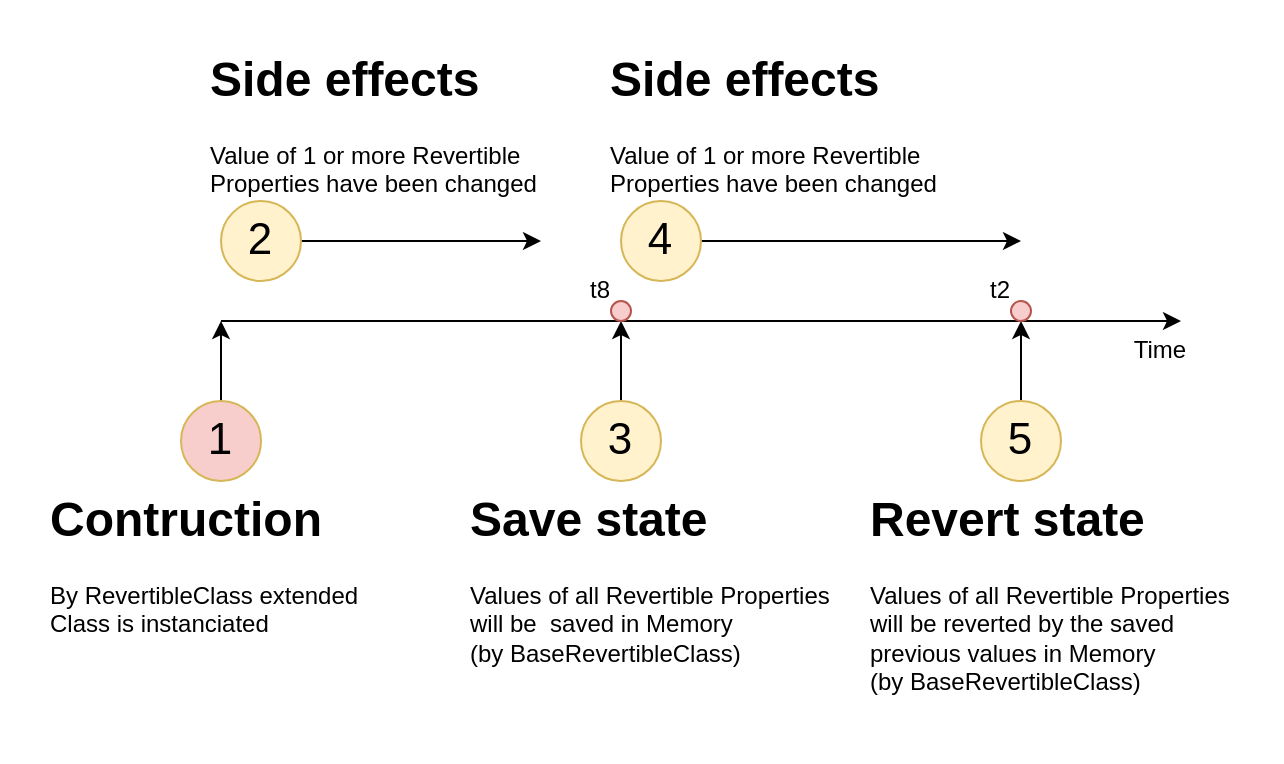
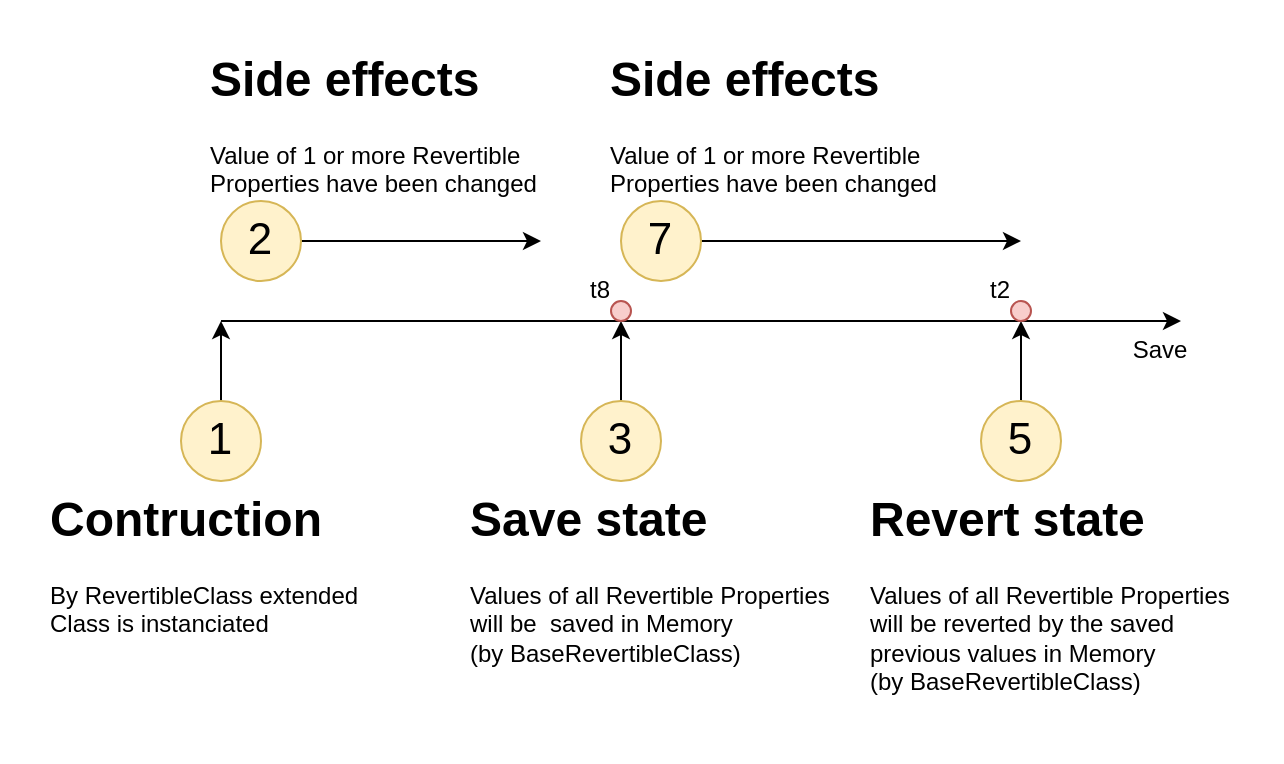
(661, 241) -> (661, 241)
(1161, 351) -> (1161, 351)
(221, 441) -> (221, 441)
